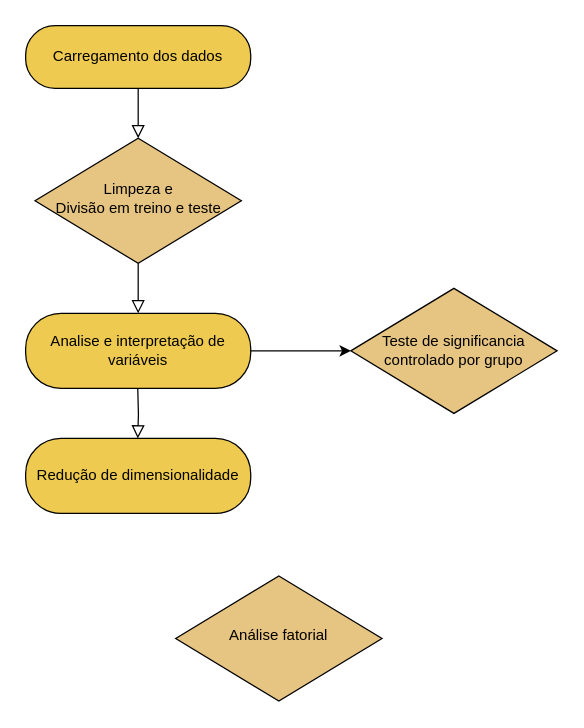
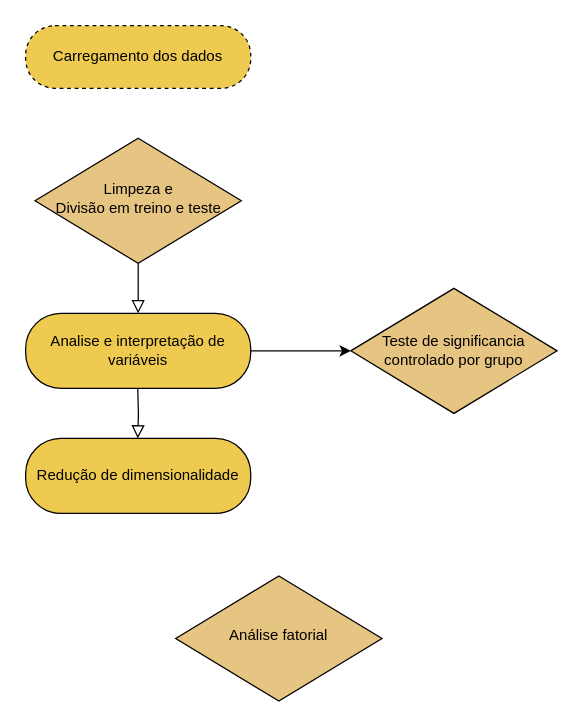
(138, 57) -> (138, 57)
(138, 106) -> none
